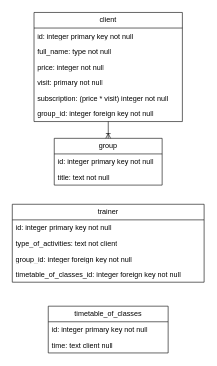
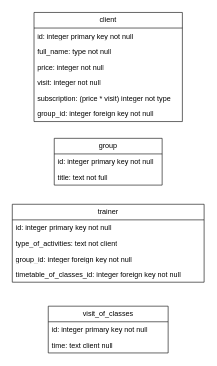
(75, 83) -> (75, 83)
(109, 103) -> (109, 103)
(108, 129) -> none
(91, 178) -> (91, 178)
(108, 314) -> (108, 314)
